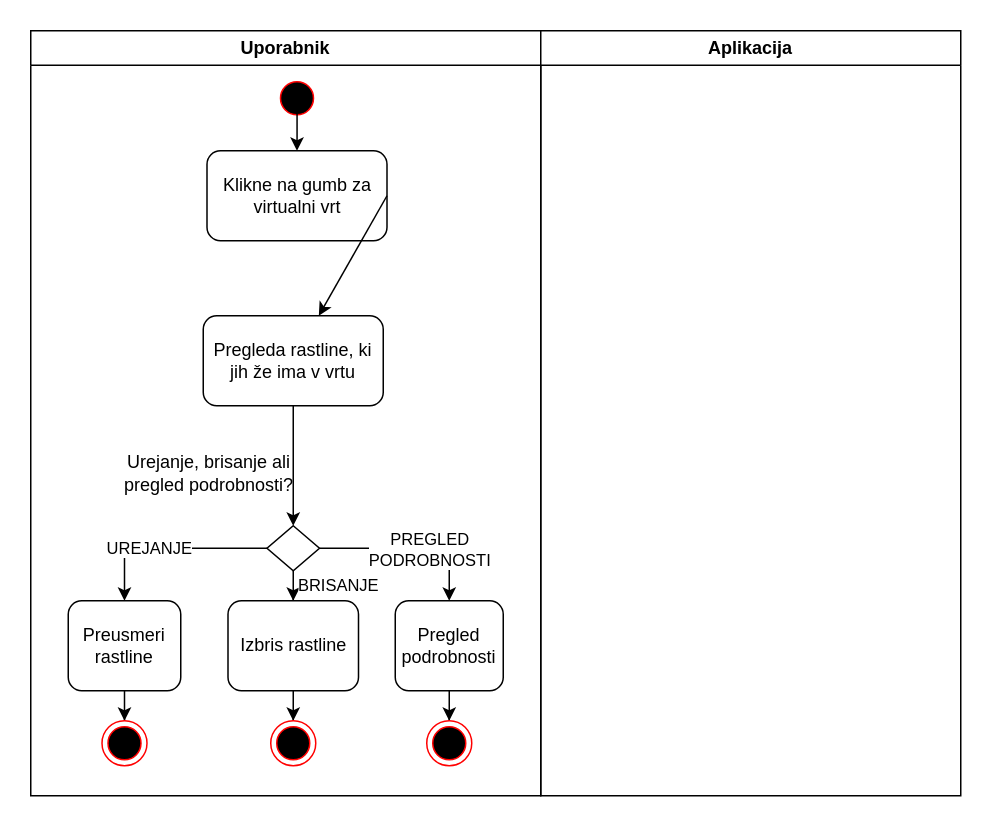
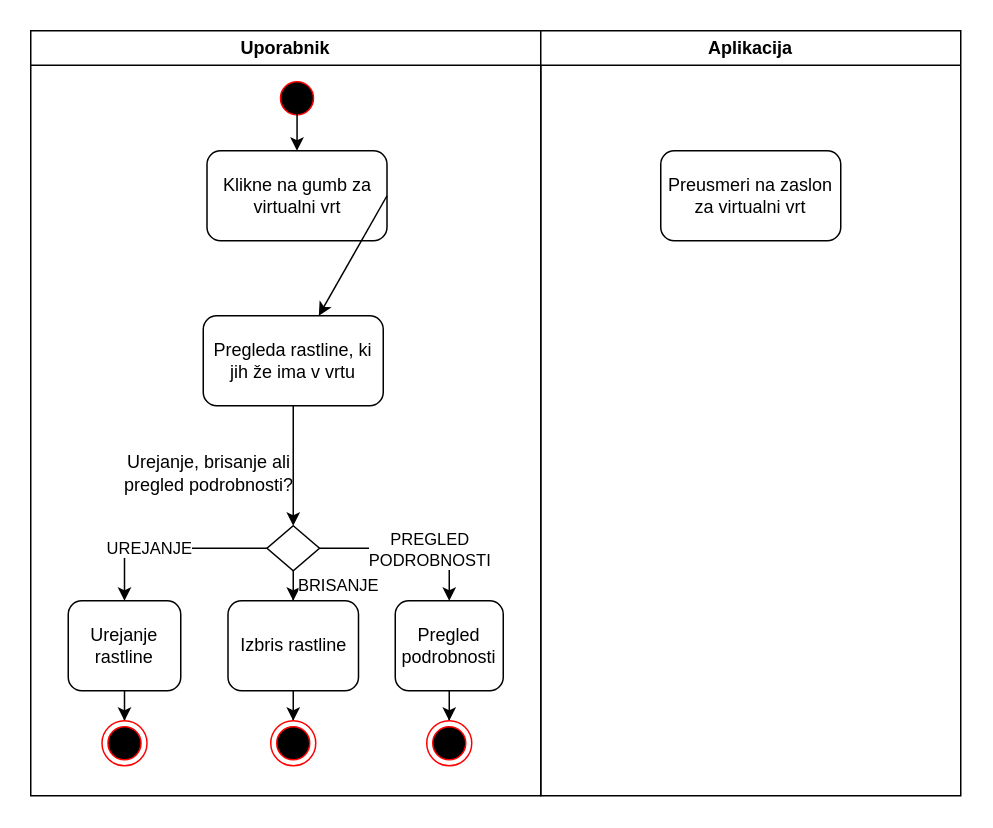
none -> (751, 196)
(125, 646) -> (125, 646)
